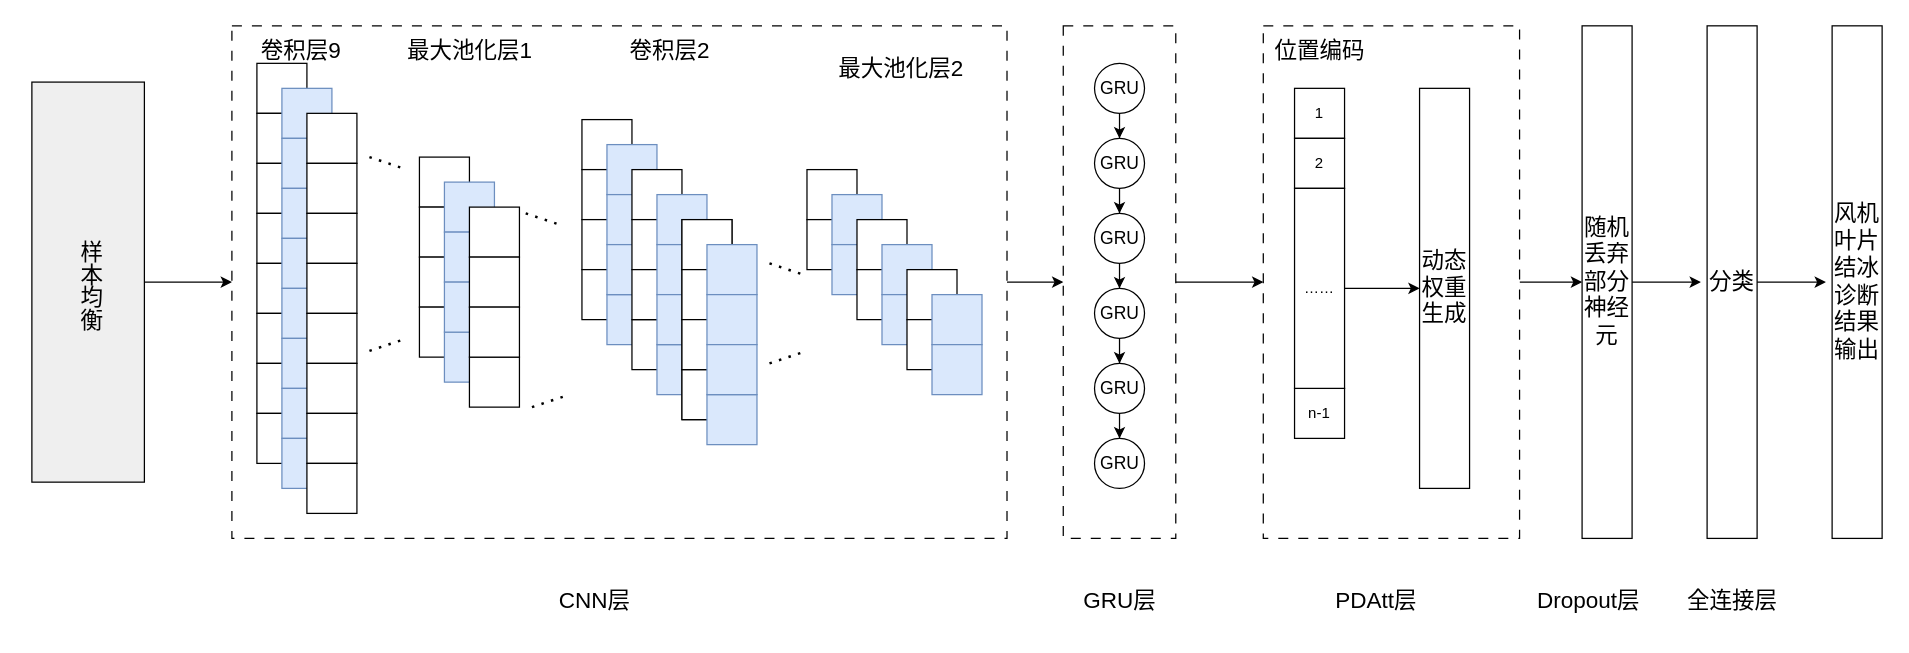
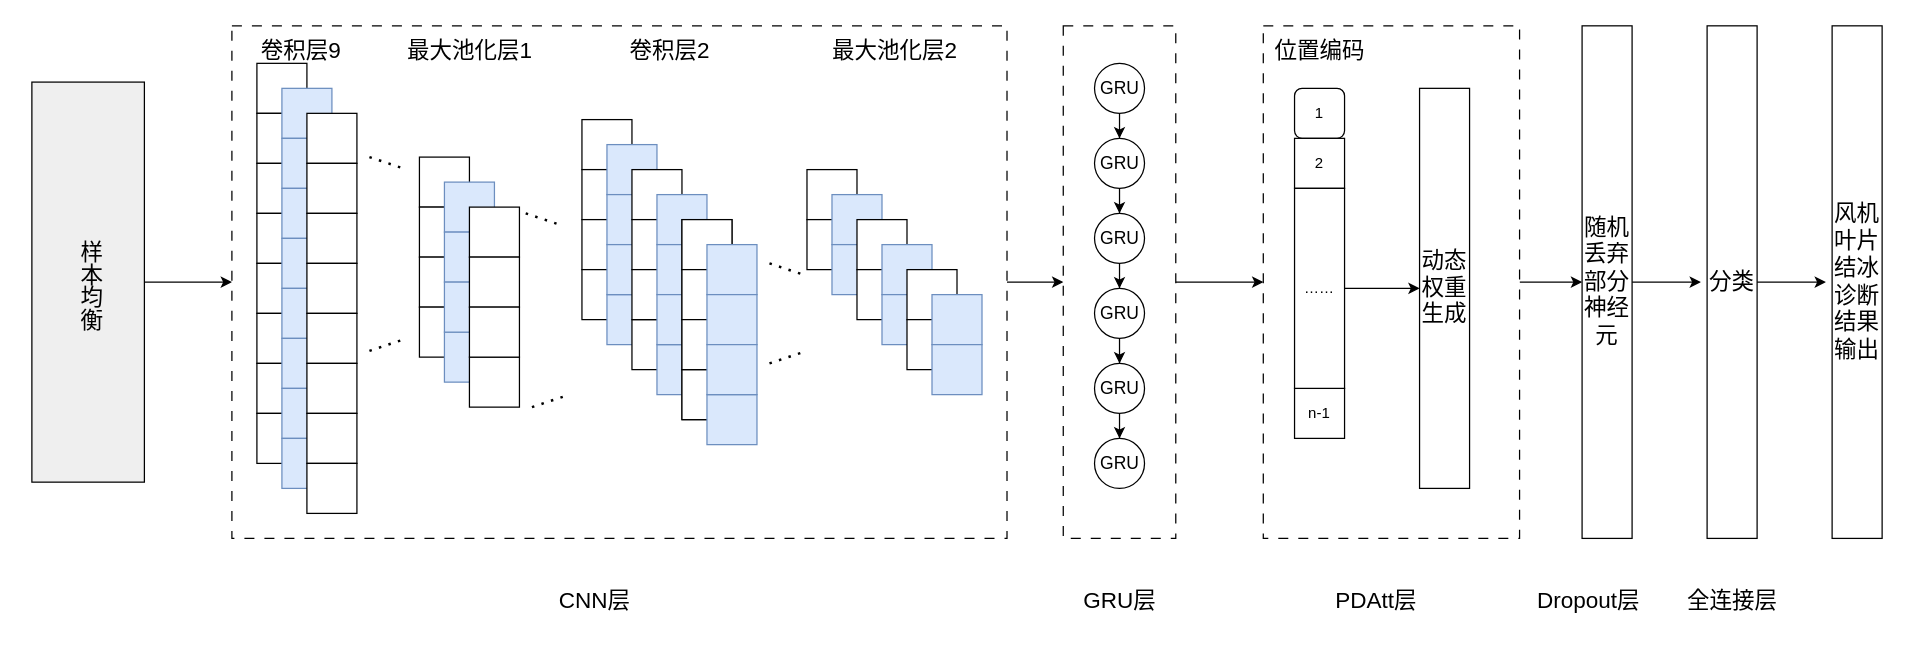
(901, 69) -> (894, 51)
(1319, 113) -> (1319, 113)
